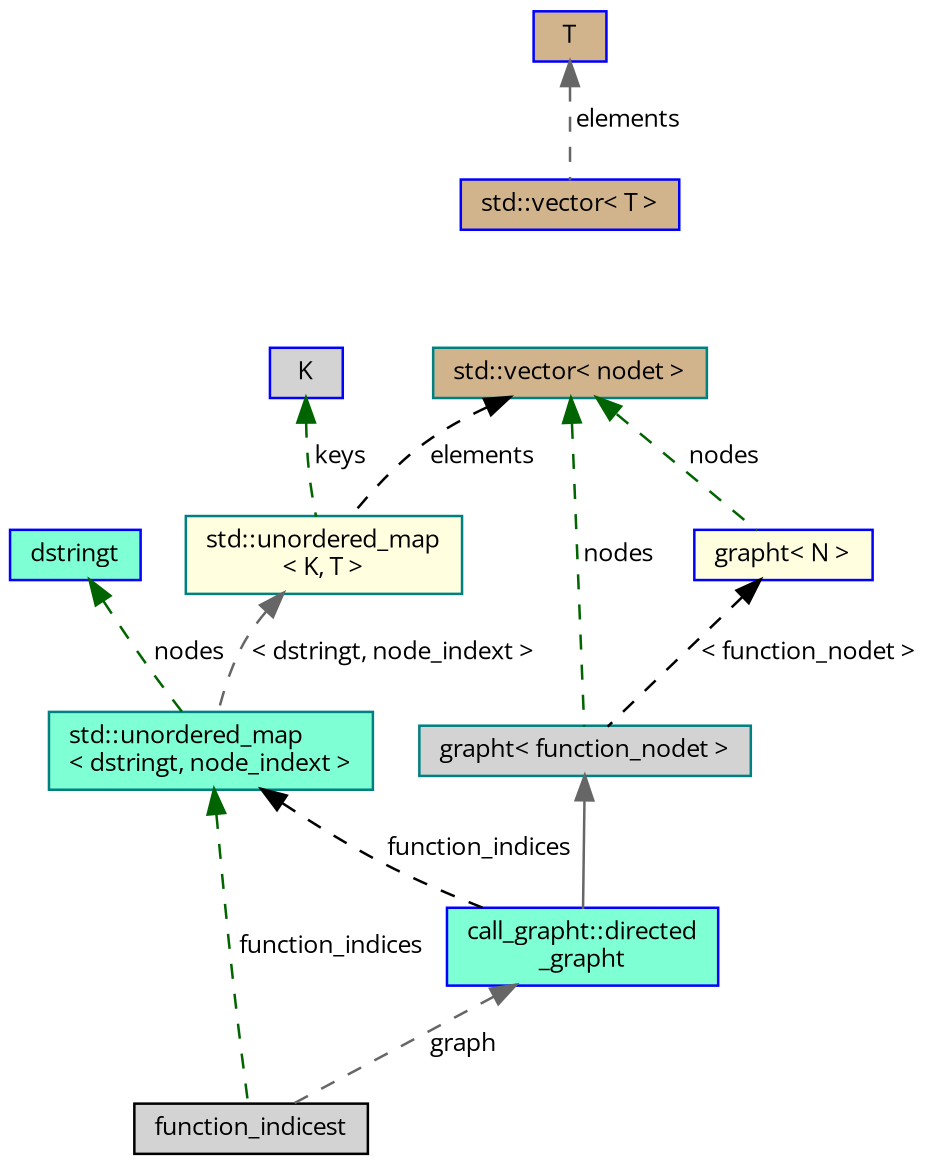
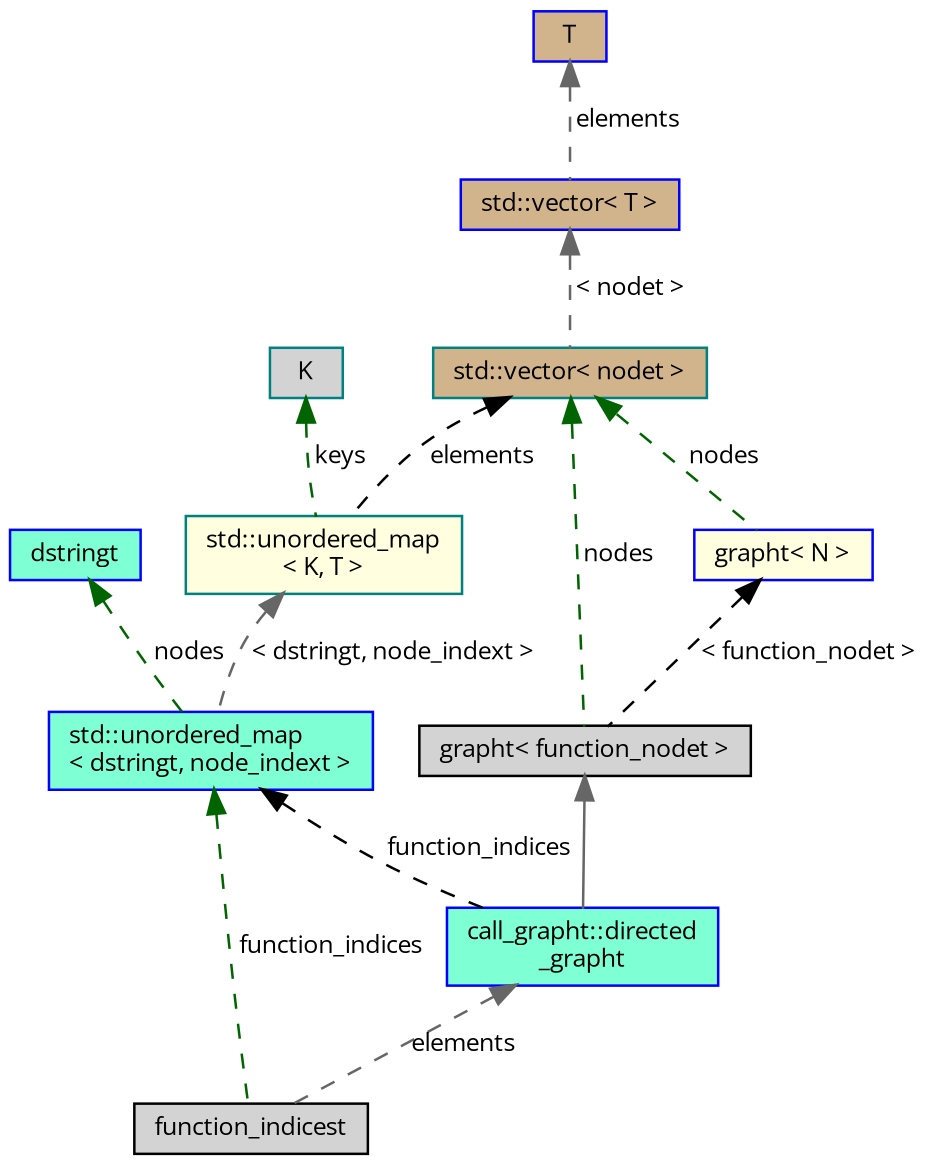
none -> (570, 302)
(306, 373) -> (306, 373)
(211, 751) -> (211, 751)
(585, 751) -> (585, 751)
(461, 1045) -> (461, 1045)
